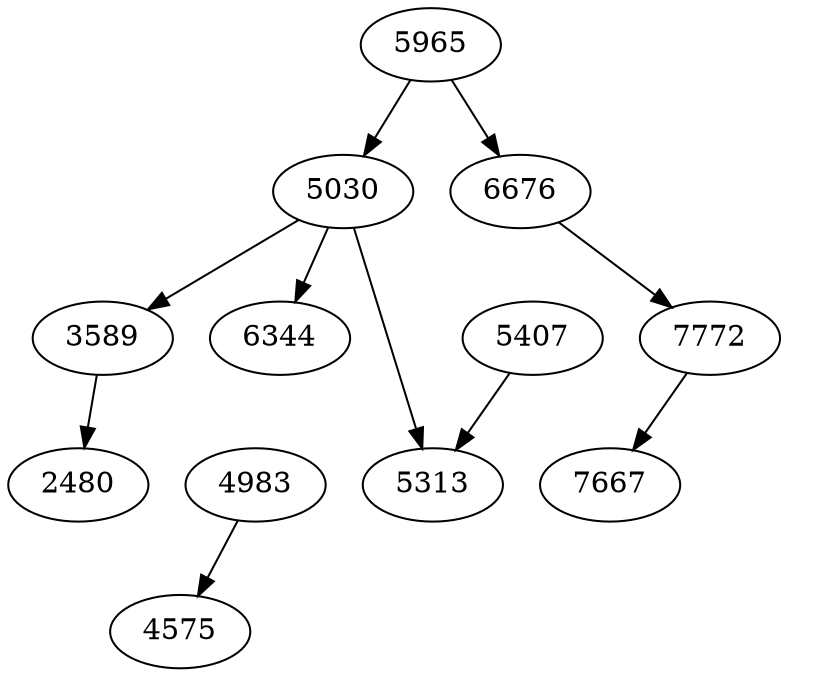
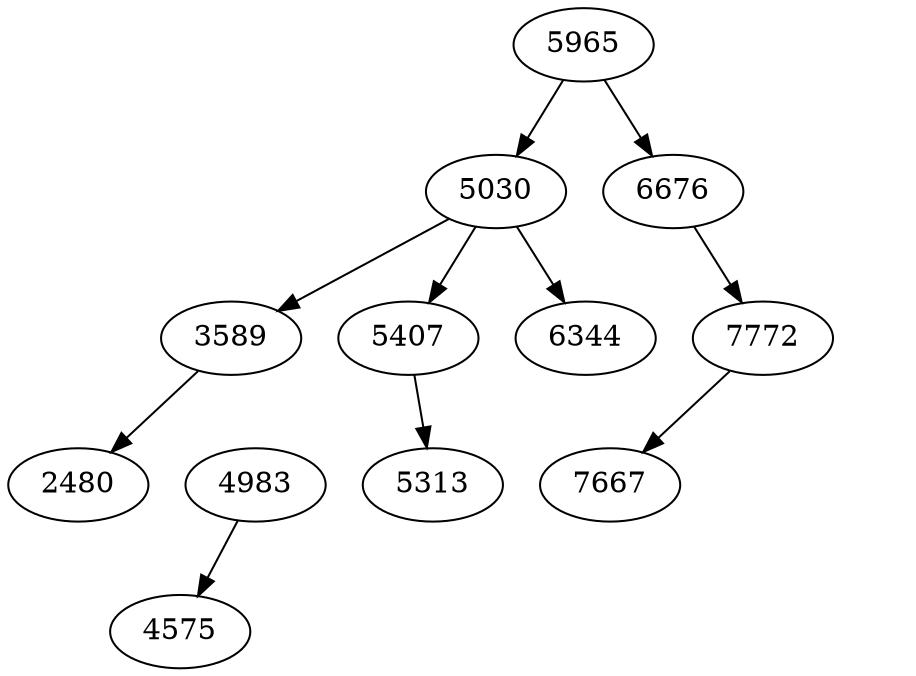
(385, 328) -> (458, 256)
